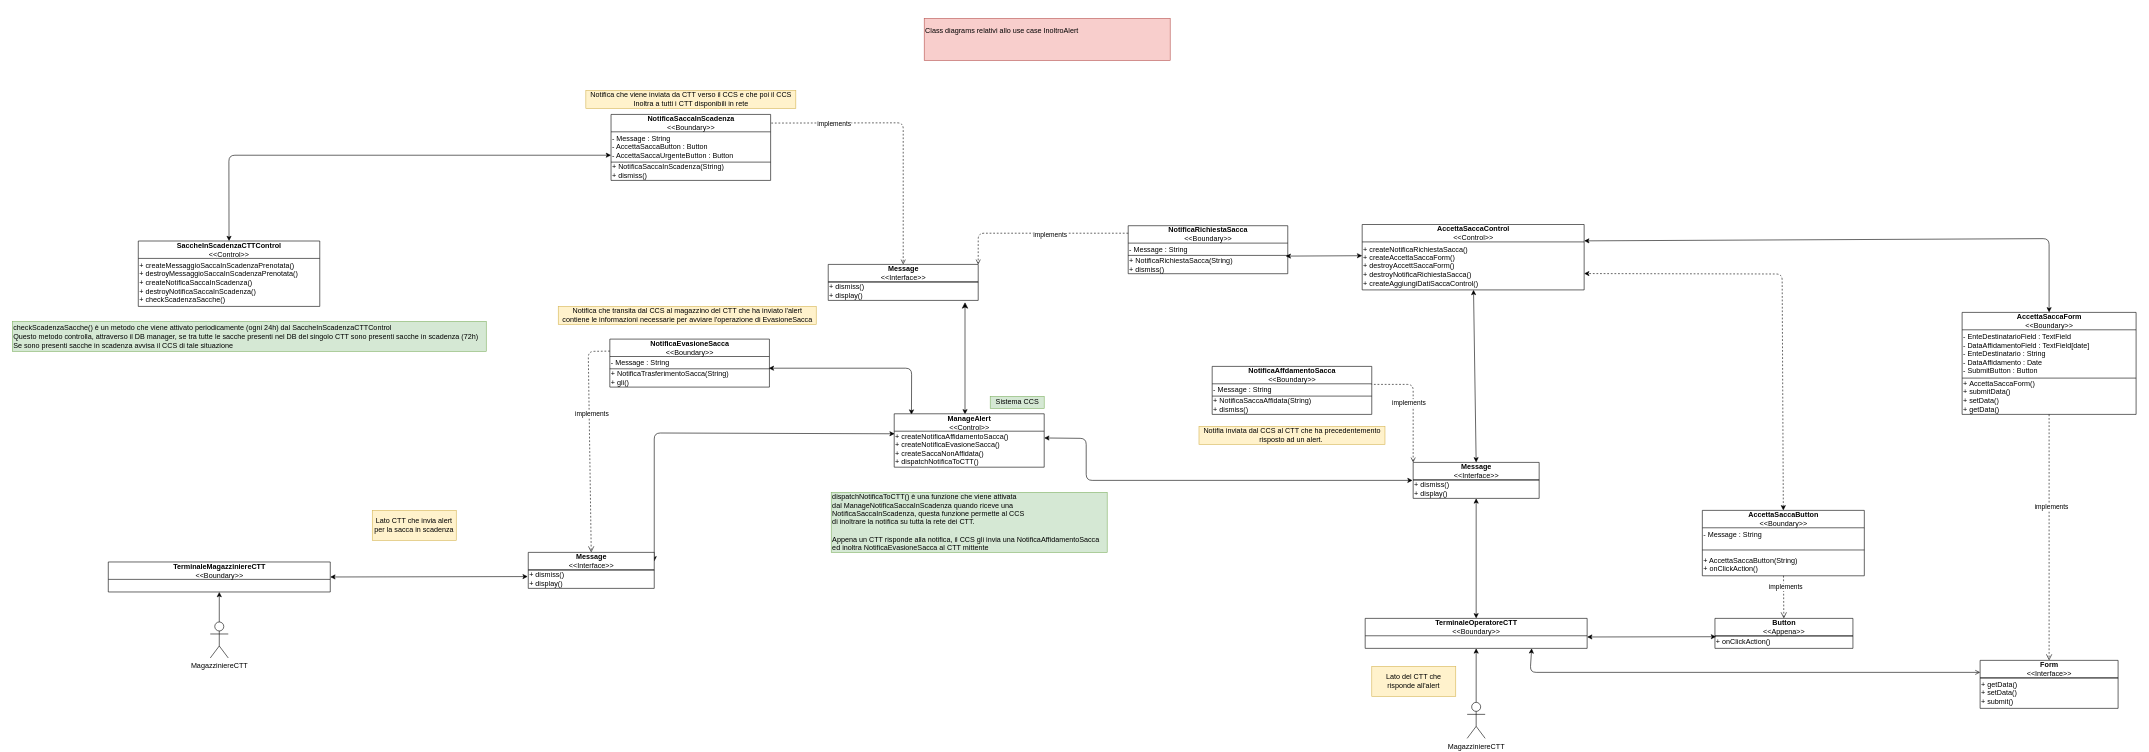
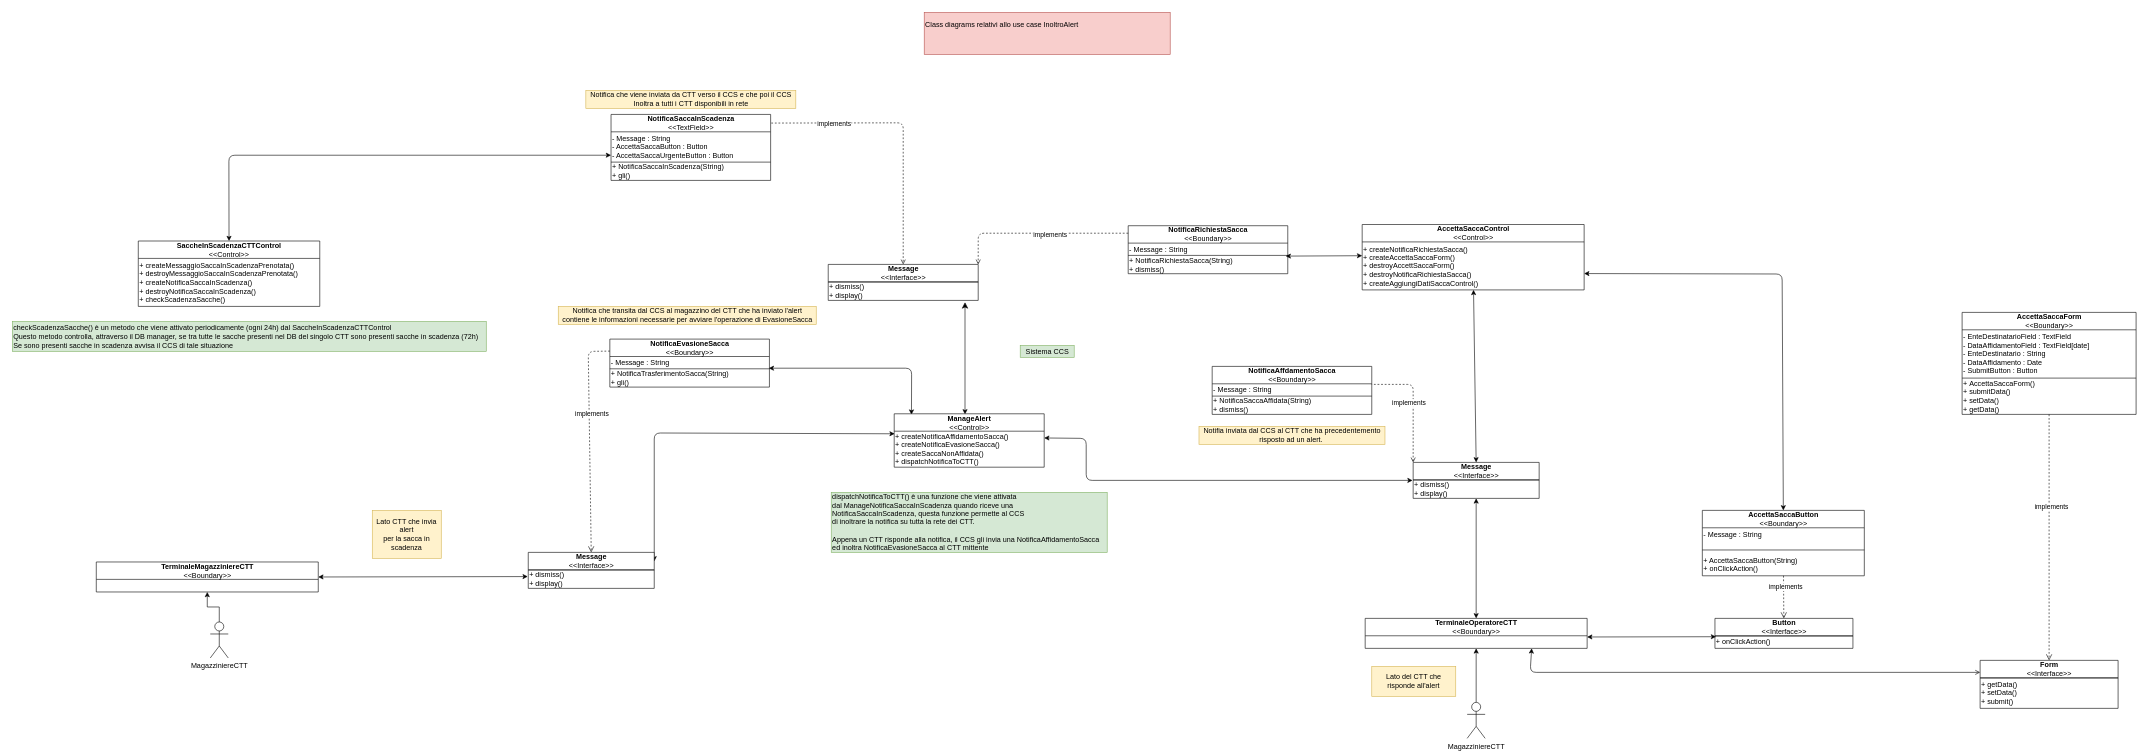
(1047, 39) -> (1047, 33)
(691, 123) -> (691, 123)
(675, 171) -> (675, 171)
(1658, 240) -> none
(1782, 294) -> (1782, 294)
(1017, 402) -> (1047, 351)
(414, 525) -> (407, 534)
(219, 577) -> (207, 577)
(1784, 627) -> (1784, 627)
